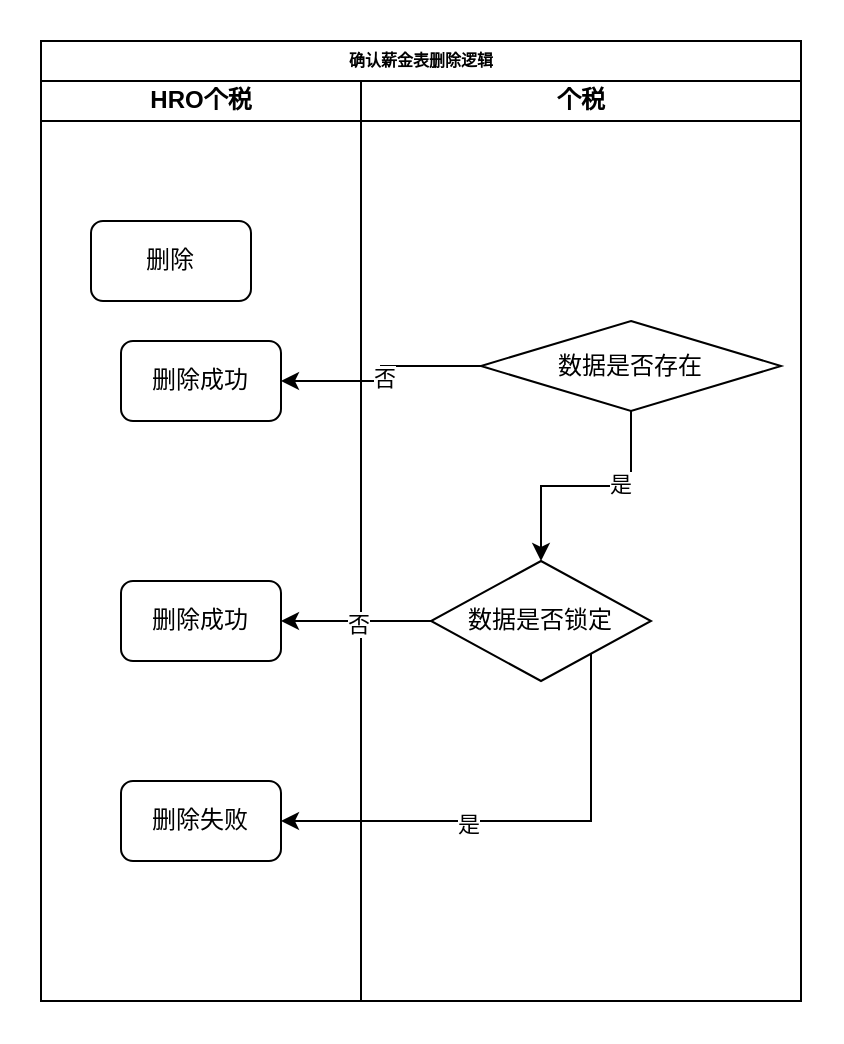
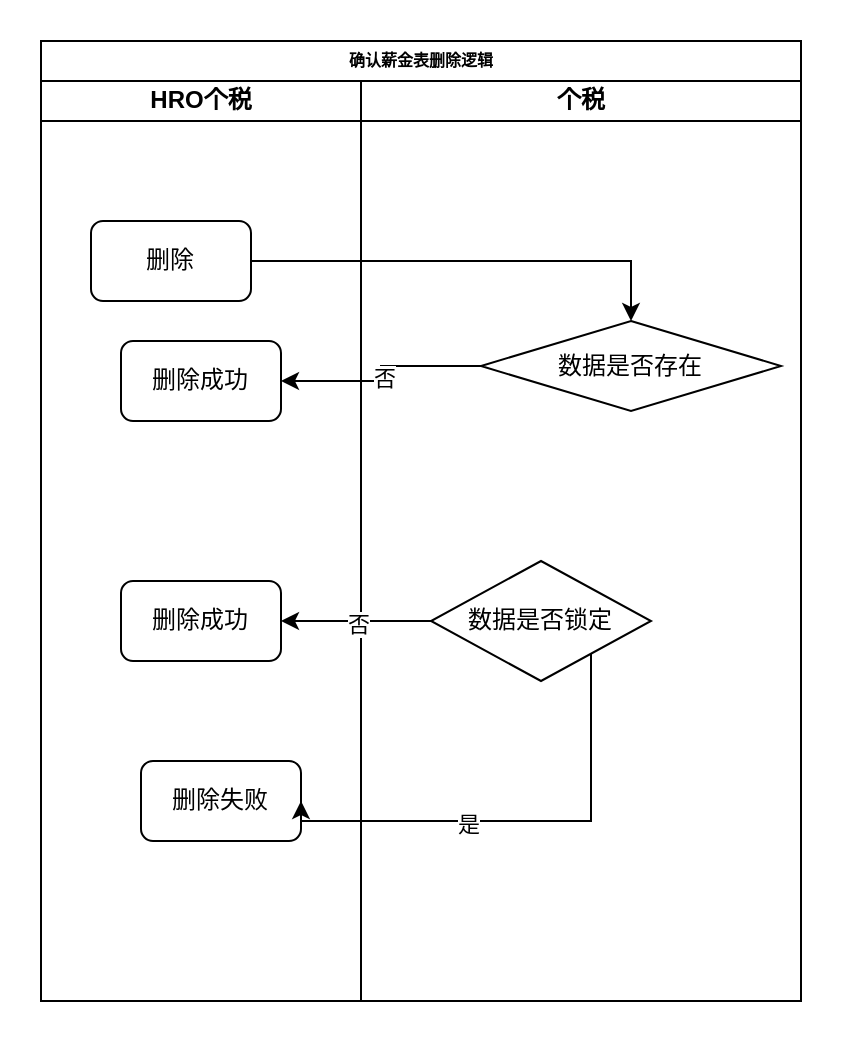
none -> (521, 261)
(557, 486) -> none
(201, 821) -> (221, 801)
